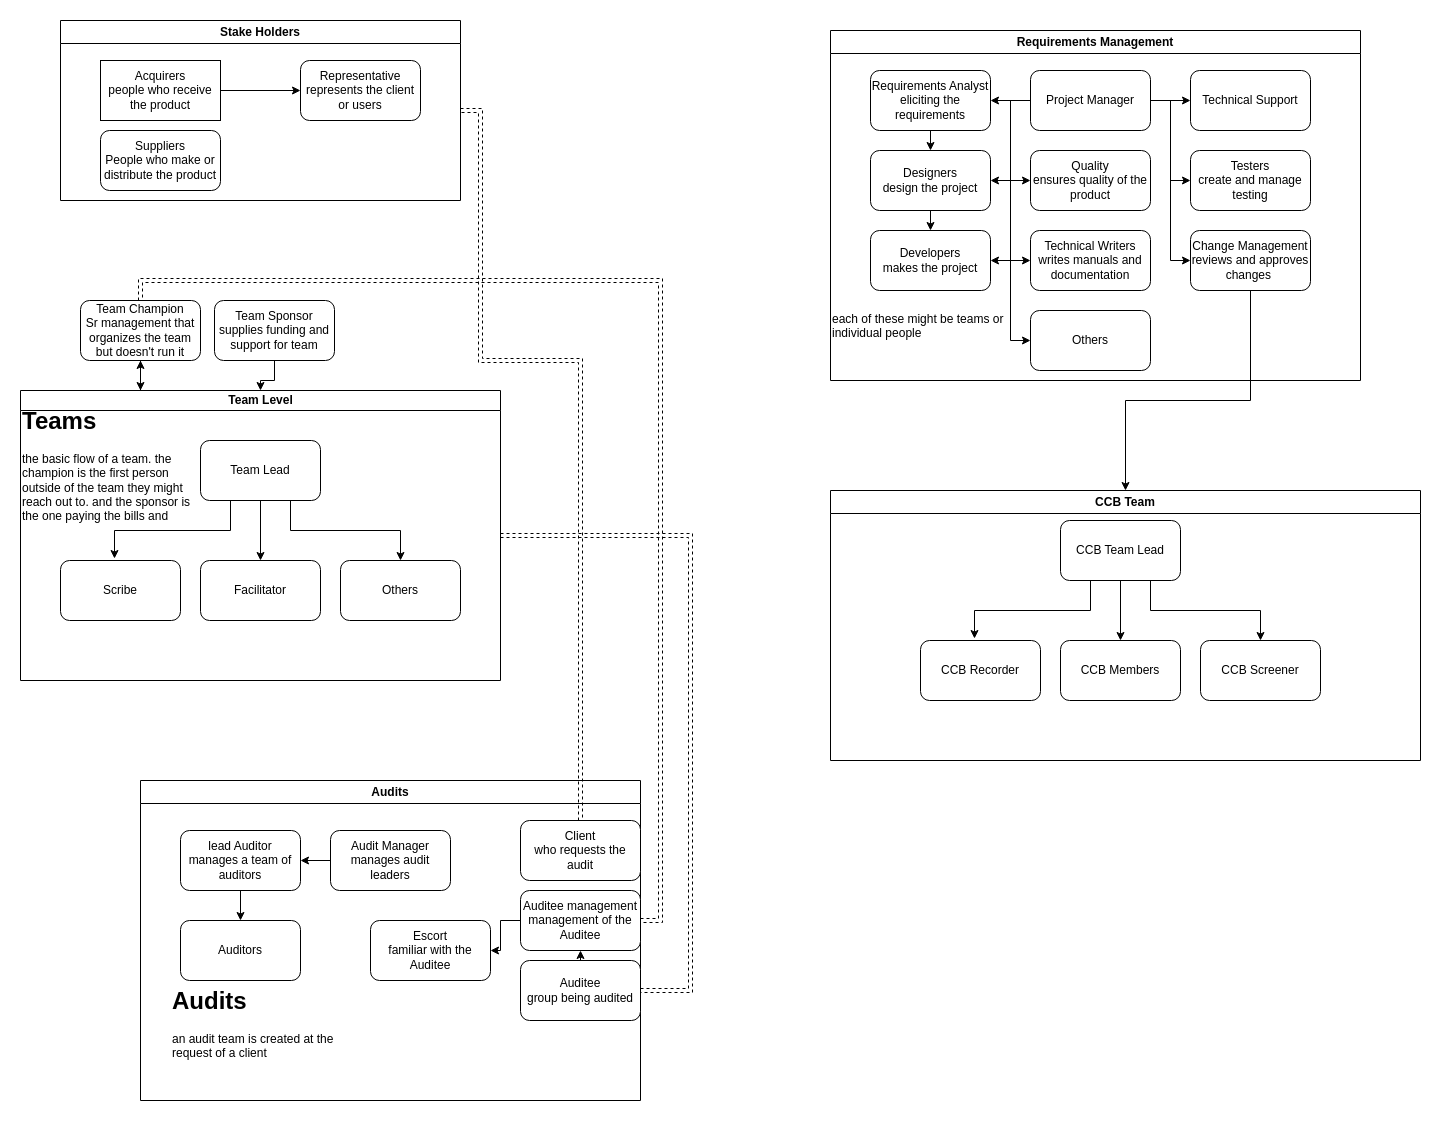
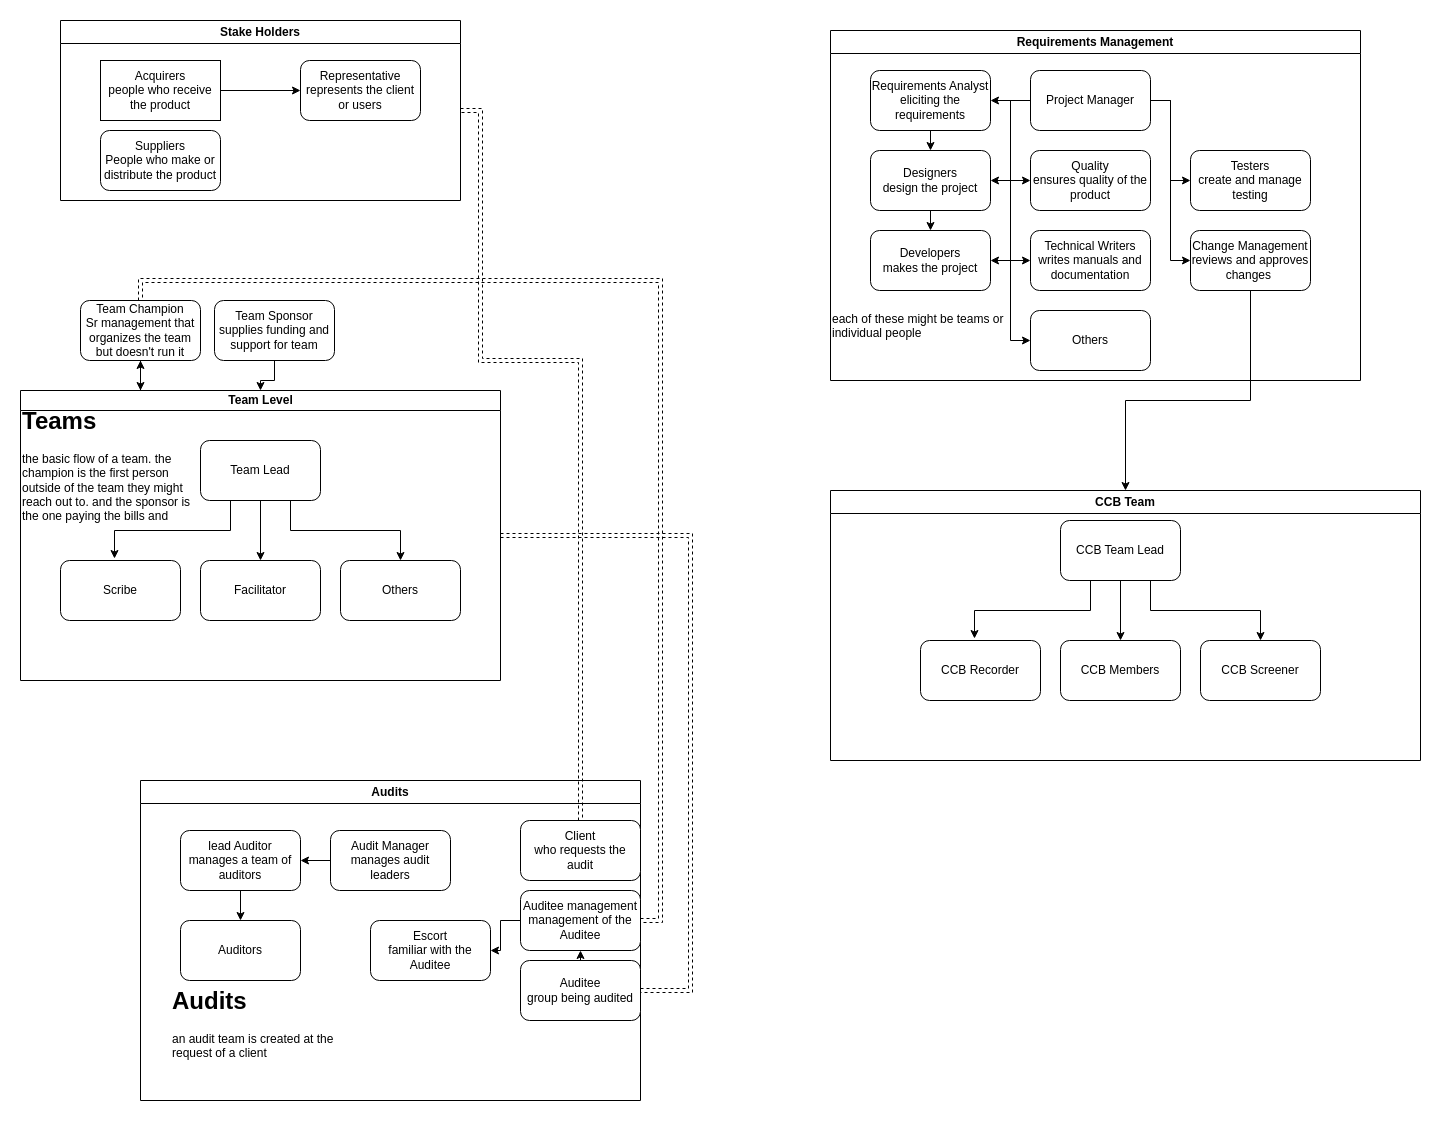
(1178, 101) -> none
(1251, 101) -> none
